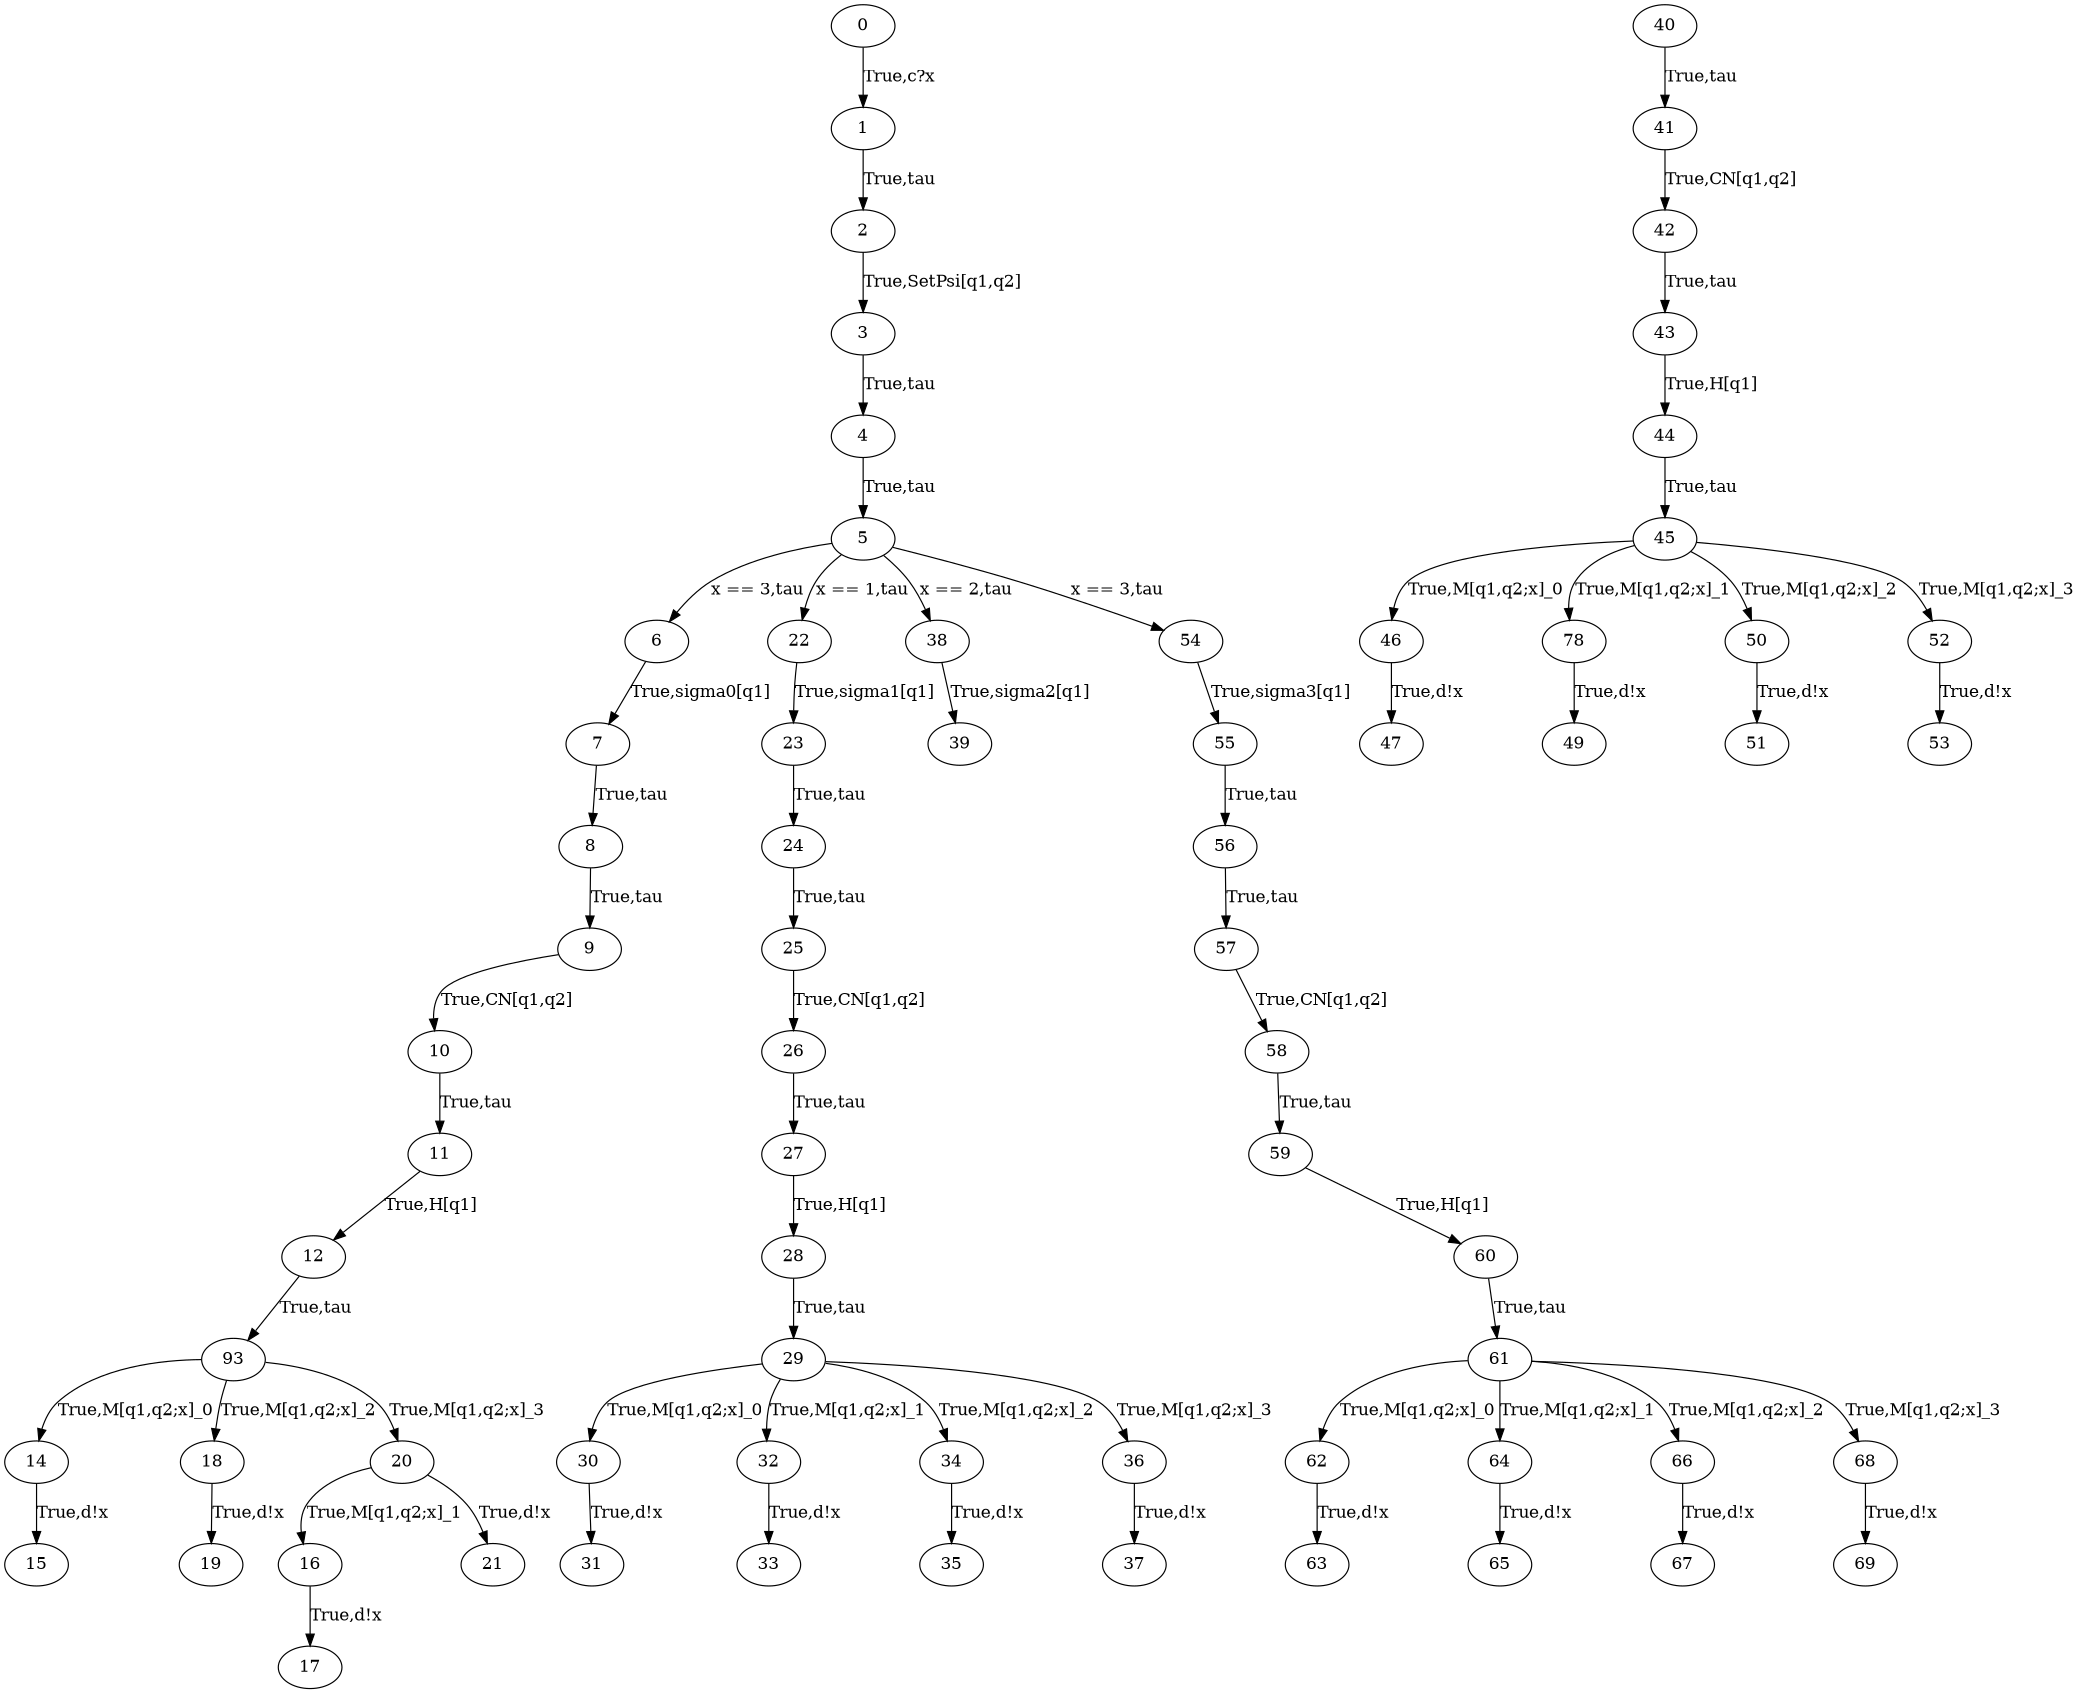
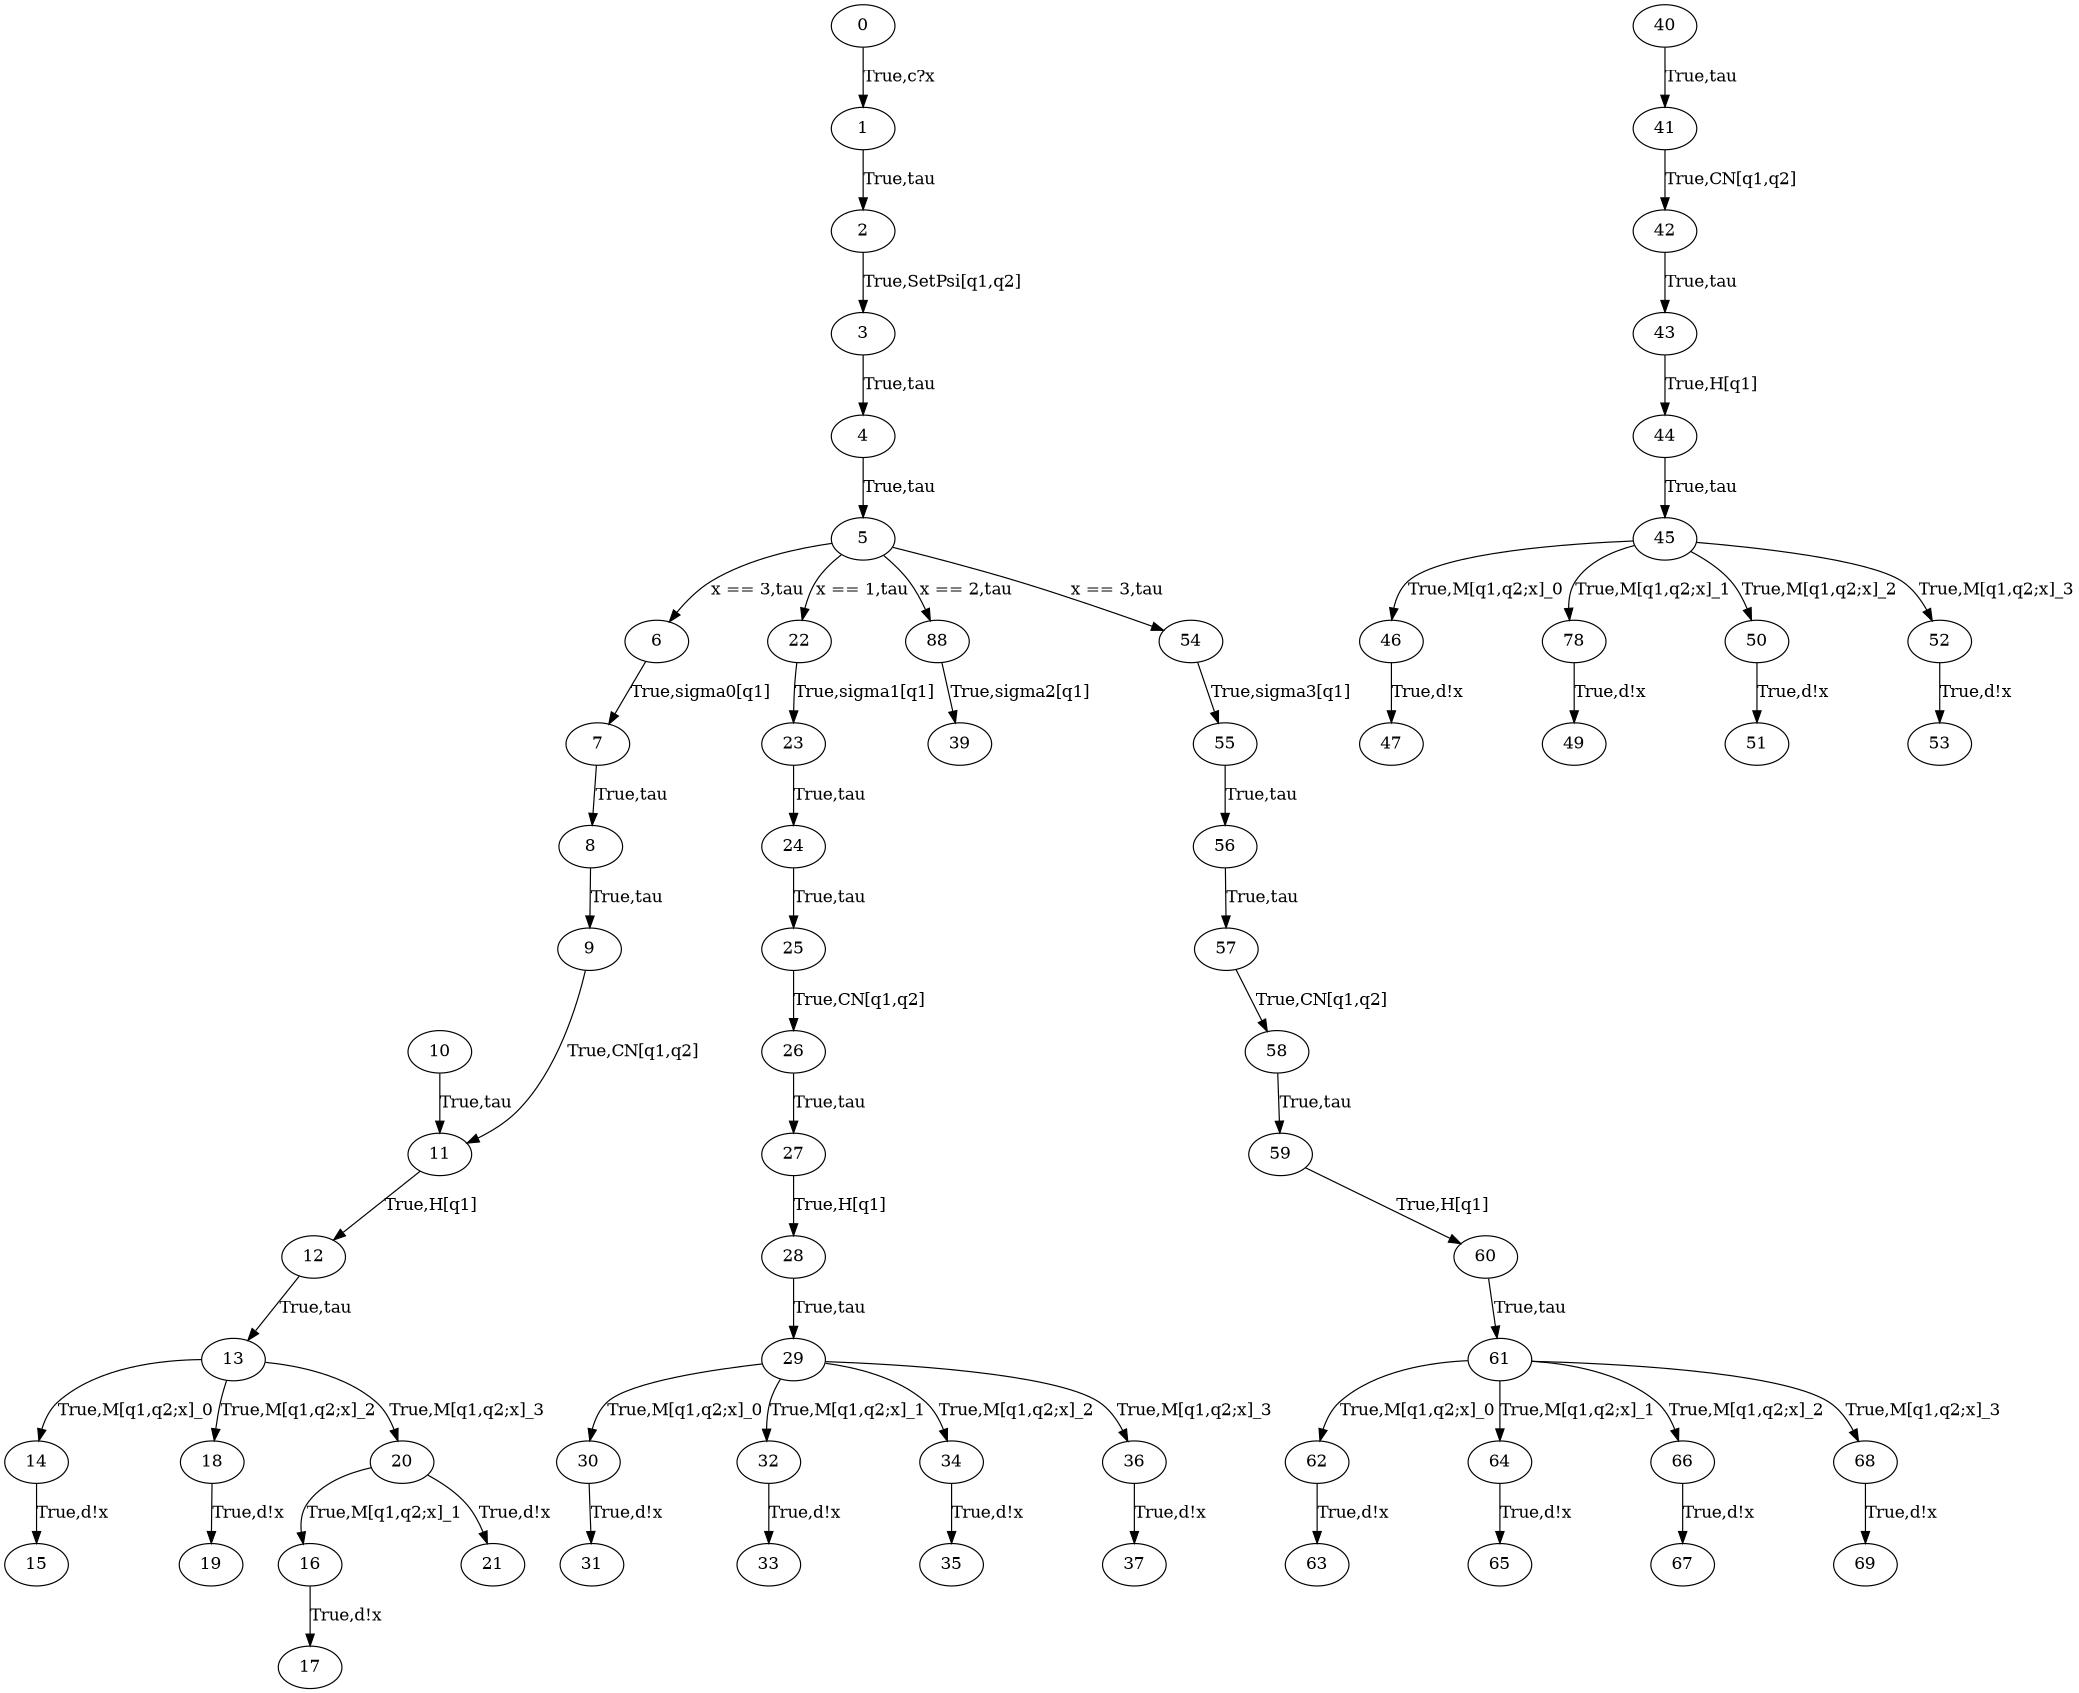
(937, 641) -> (937, 641)
(484, 971) -> (549, 1067)
(233, 1360) -> (233, 1360)
